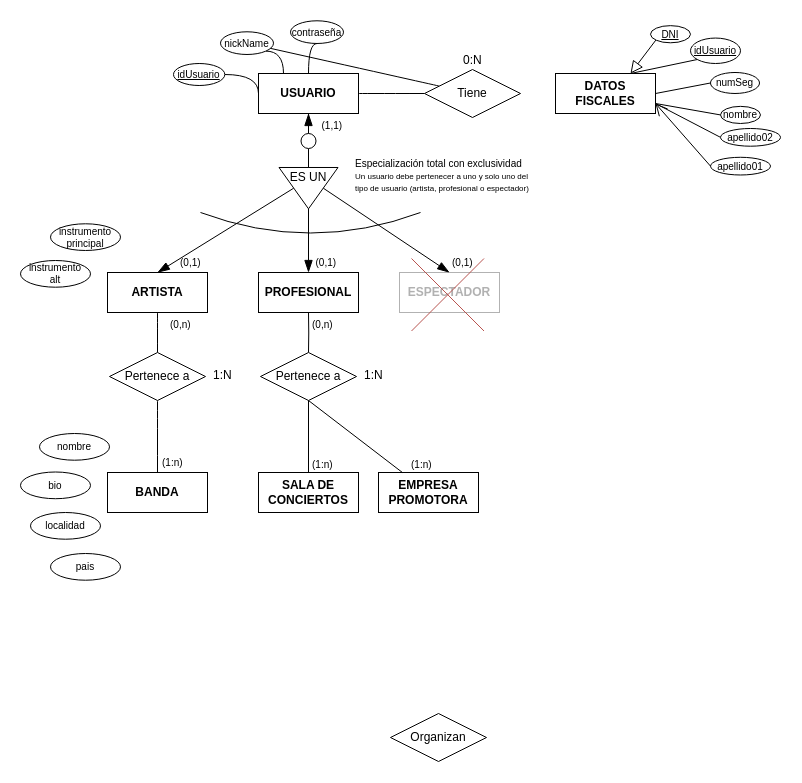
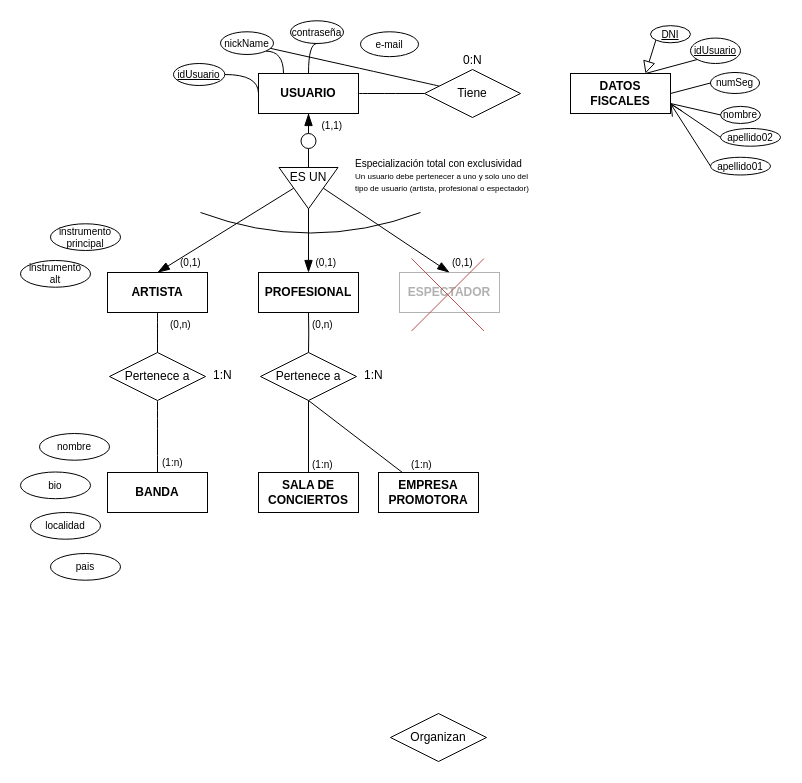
none -> (390, 44)
(606, 94) -> (621, 94)
